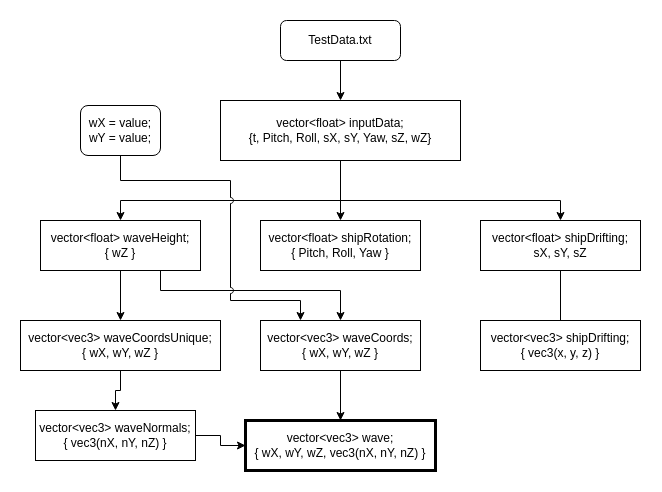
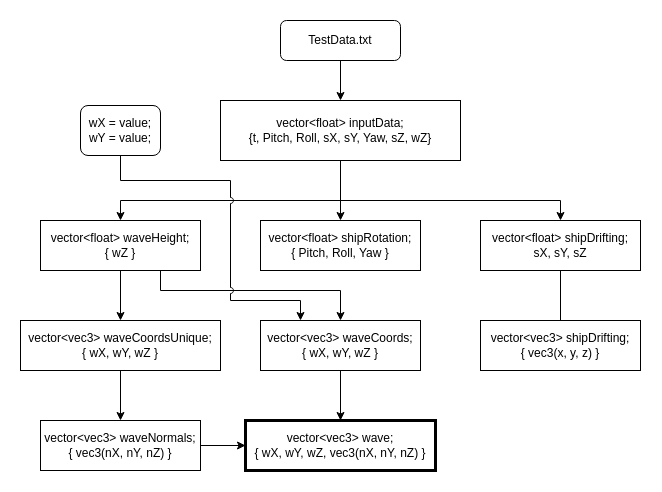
(116, 436) -> (121, 446)
